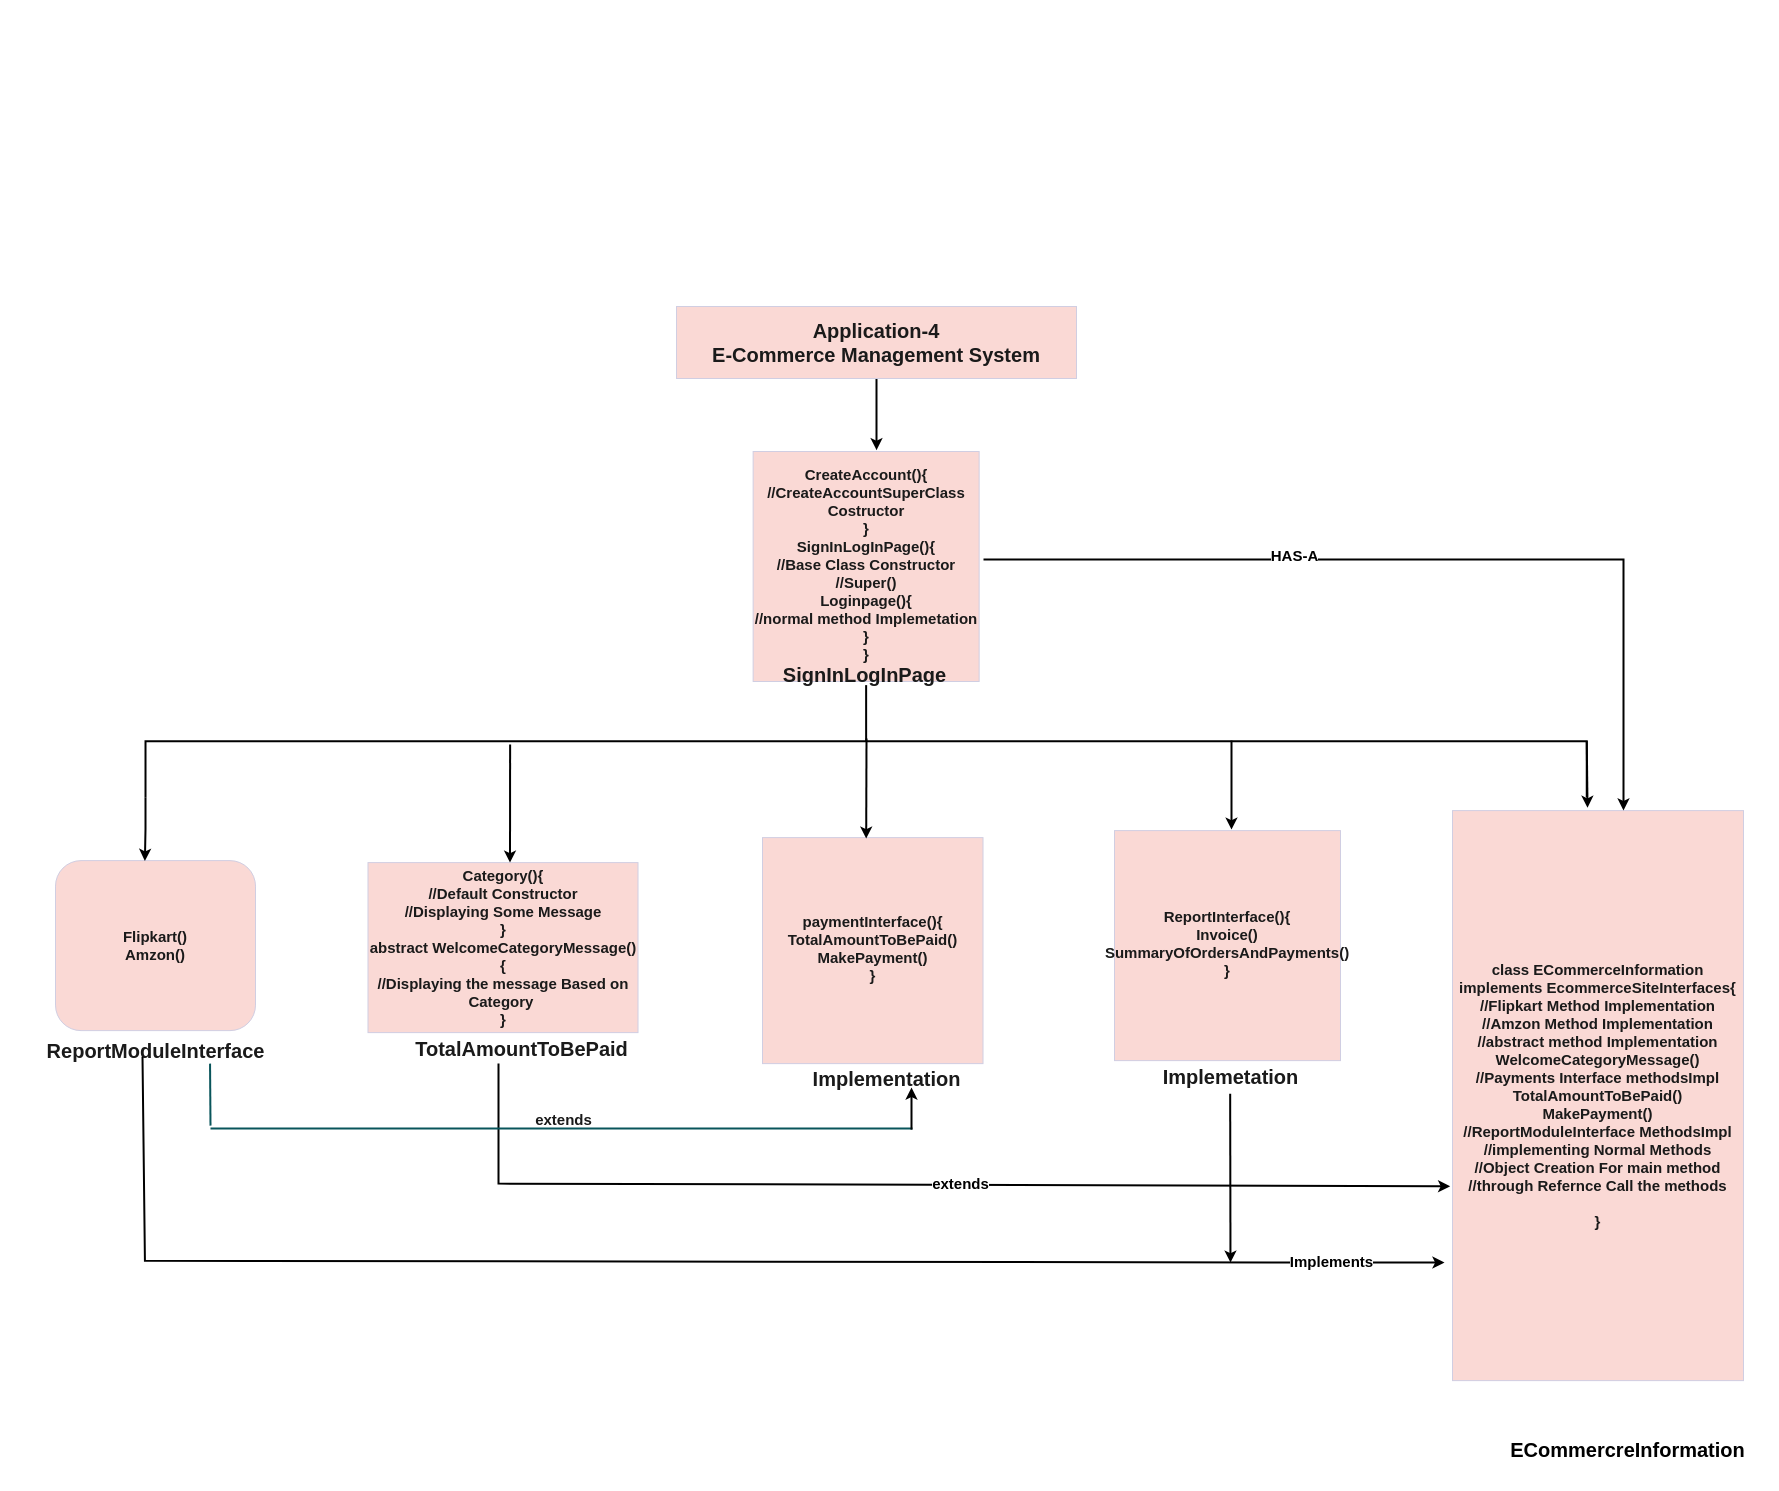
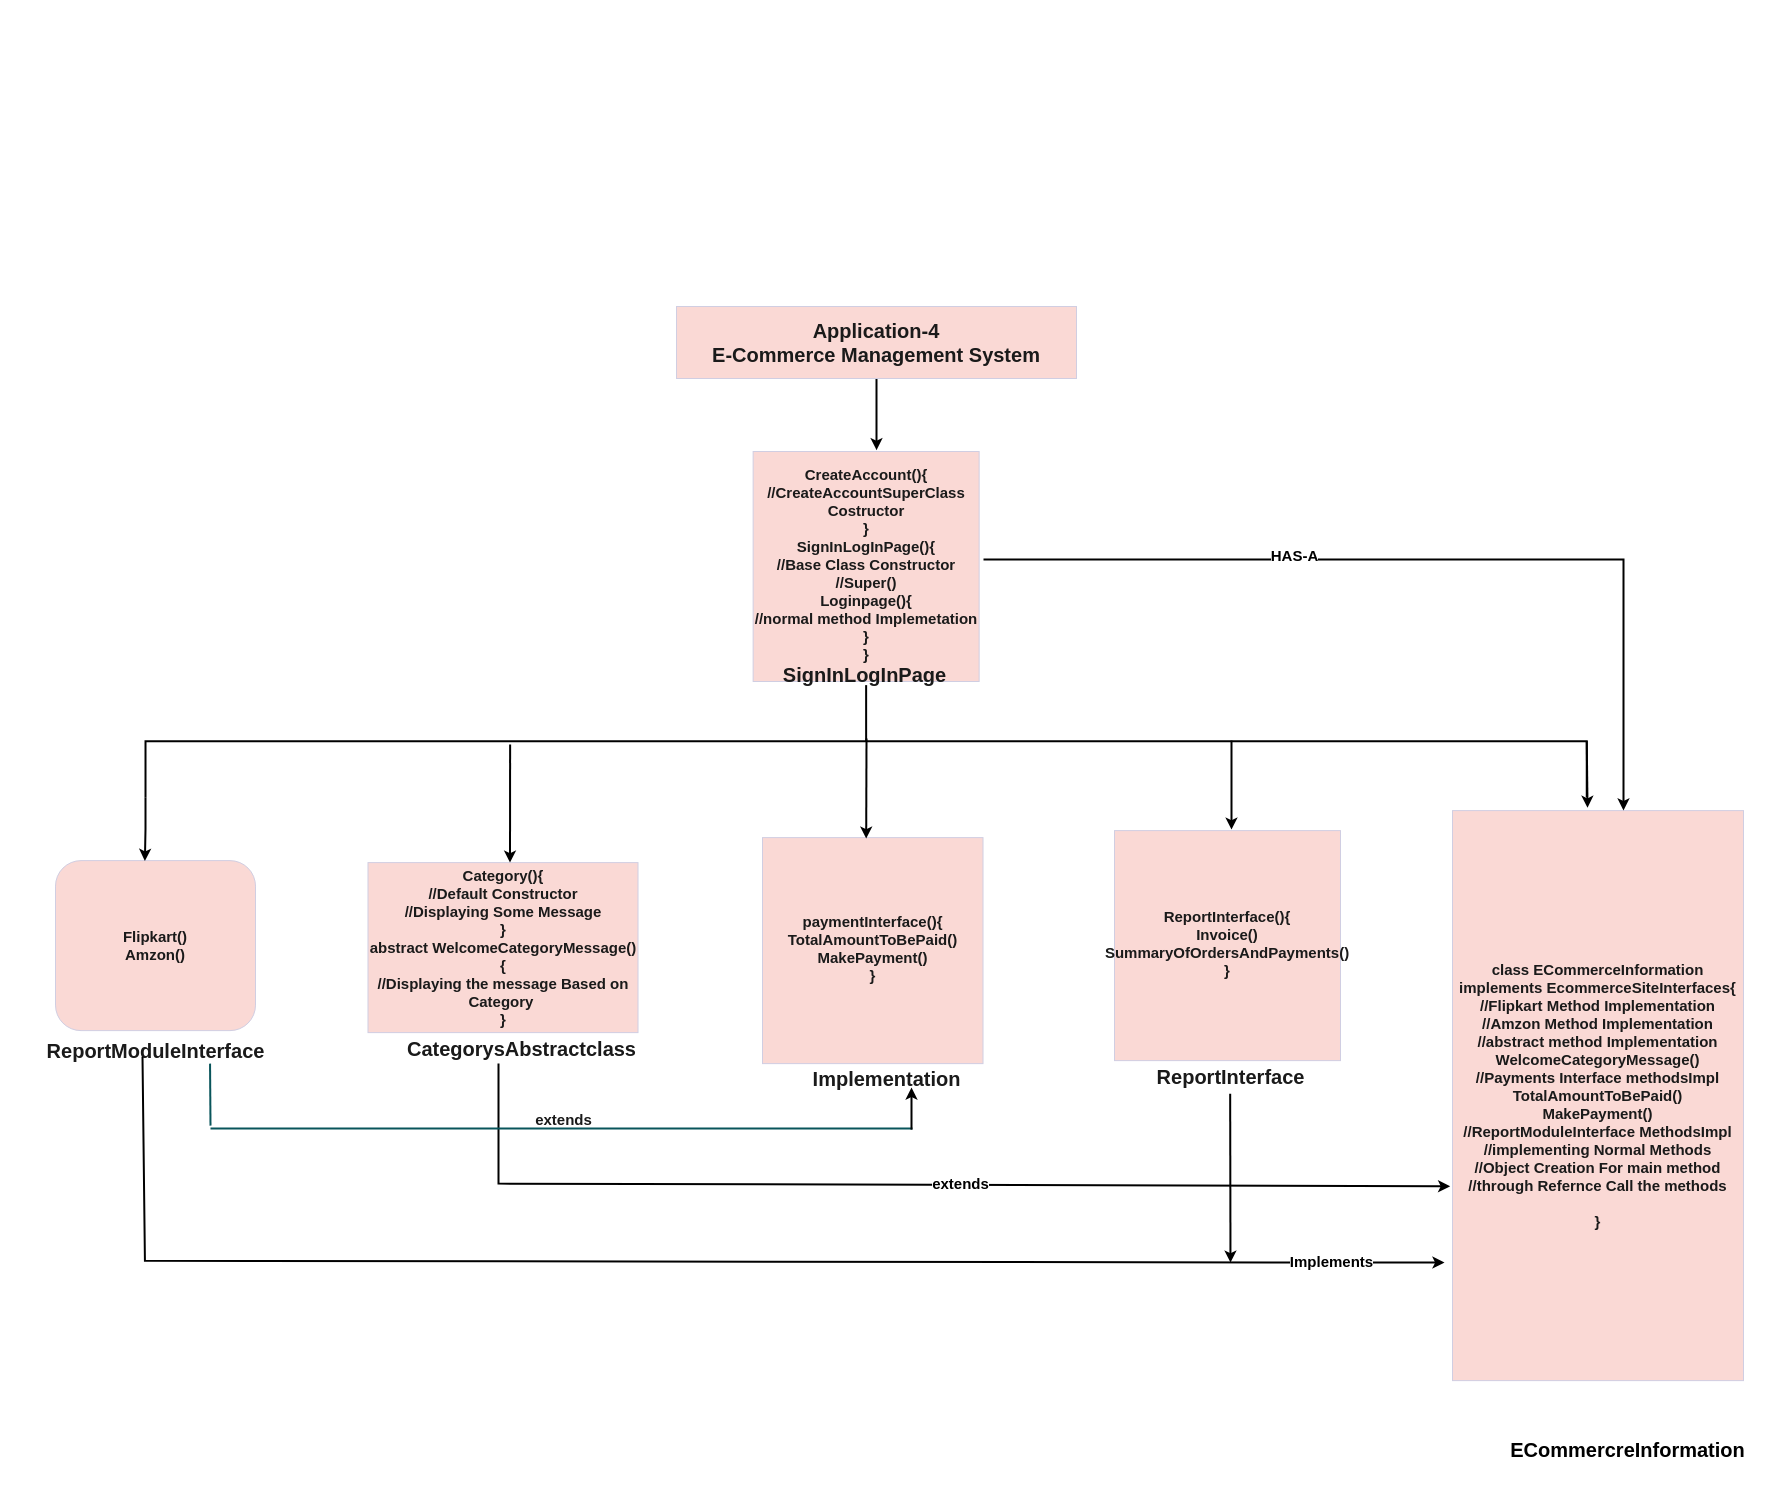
(522, 1049) -> (522, 1049)
(1231, 1077) -> (1231, 1077)
